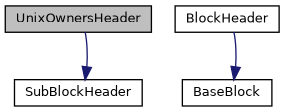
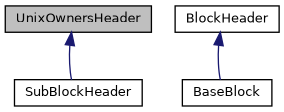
(87, 49) -> (70, 63)
(236, 49) -> (218, 63)
